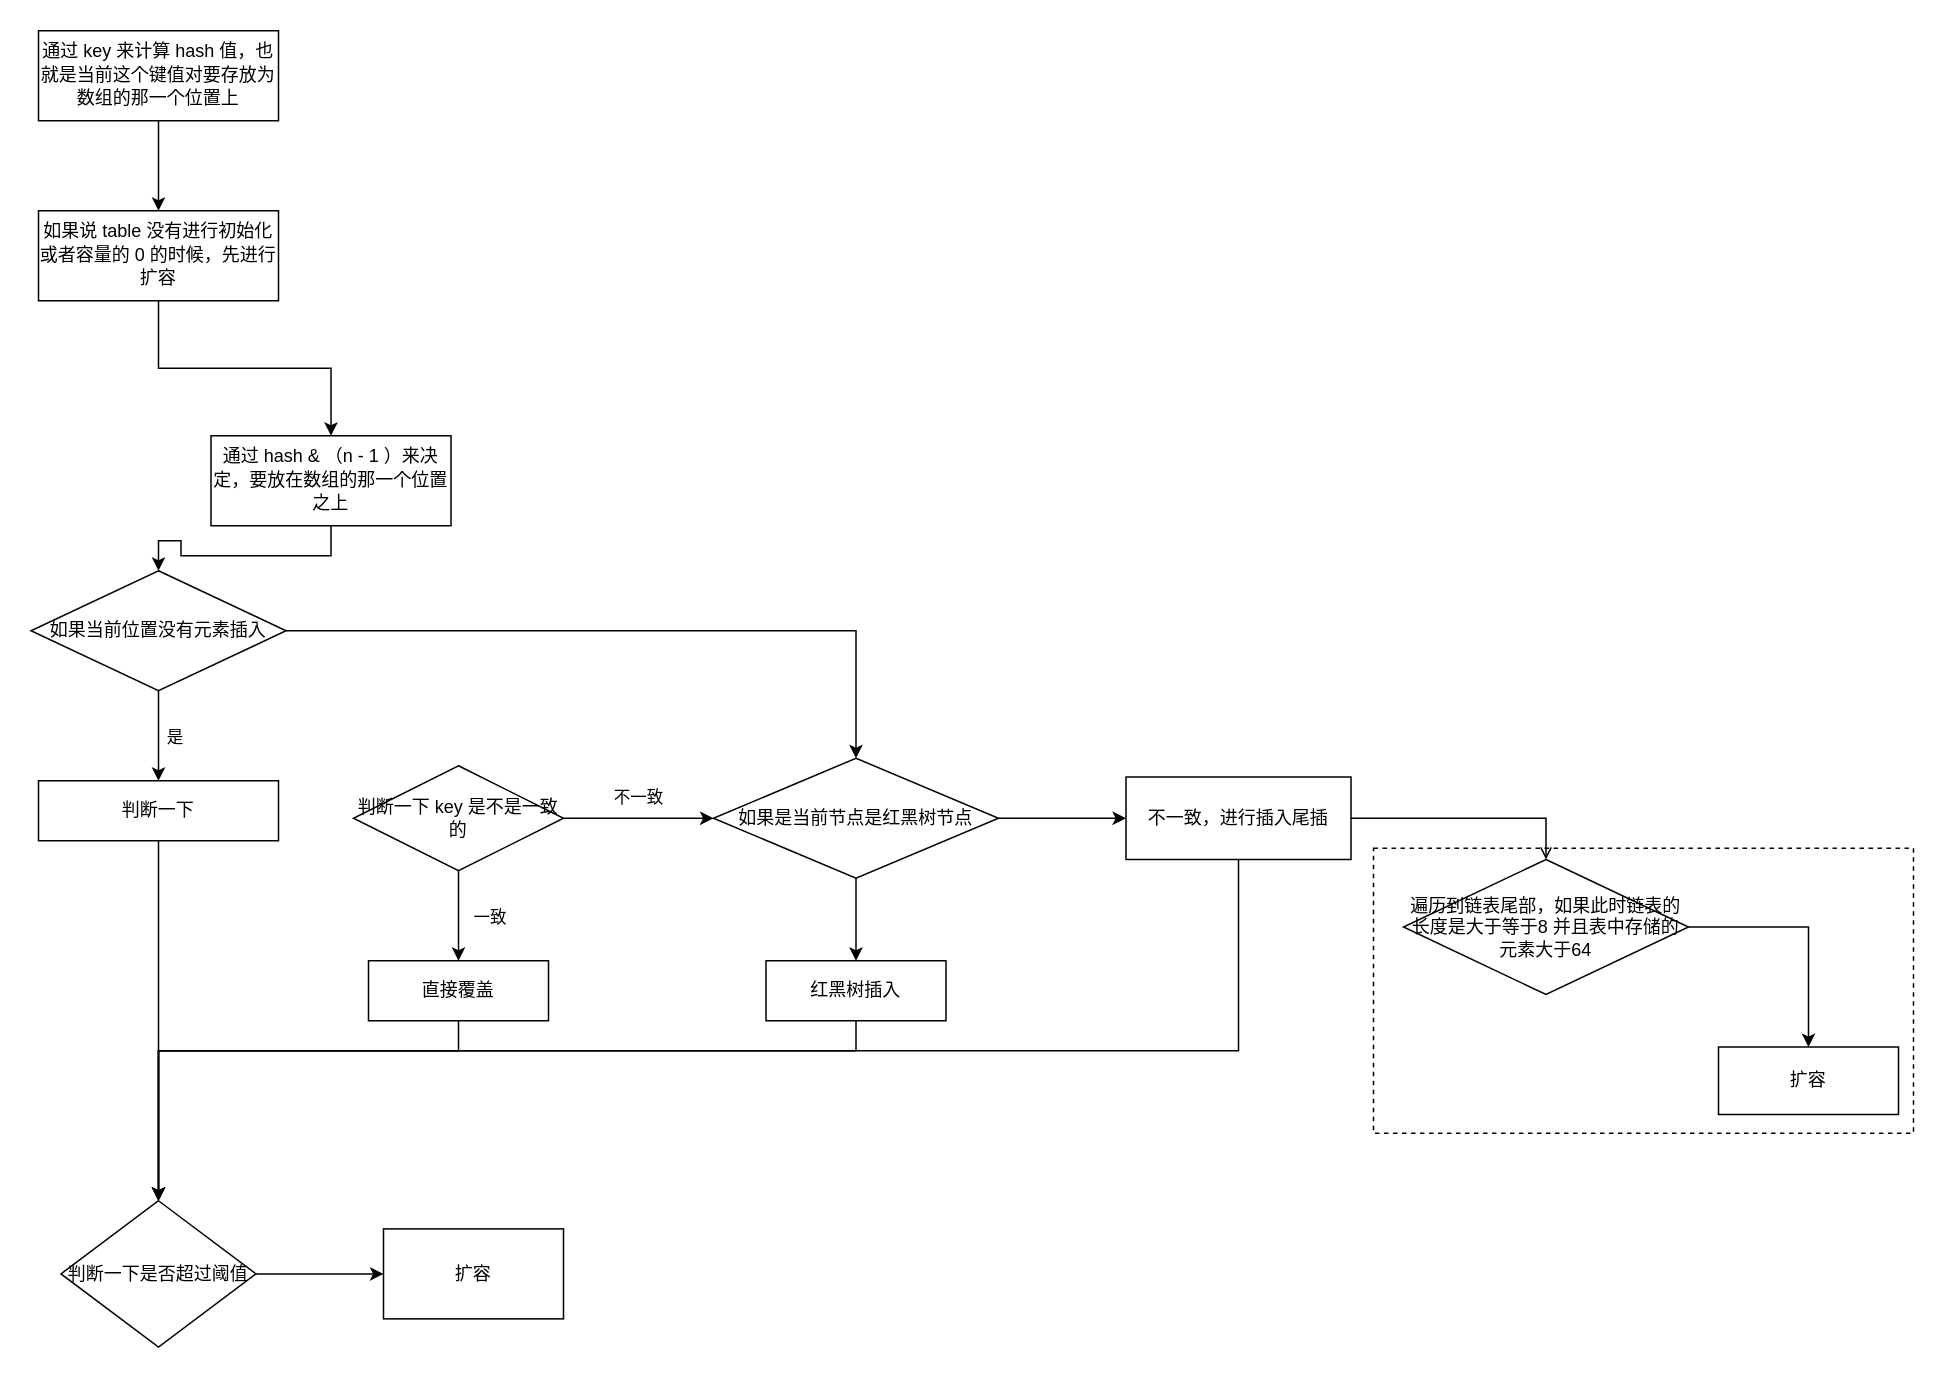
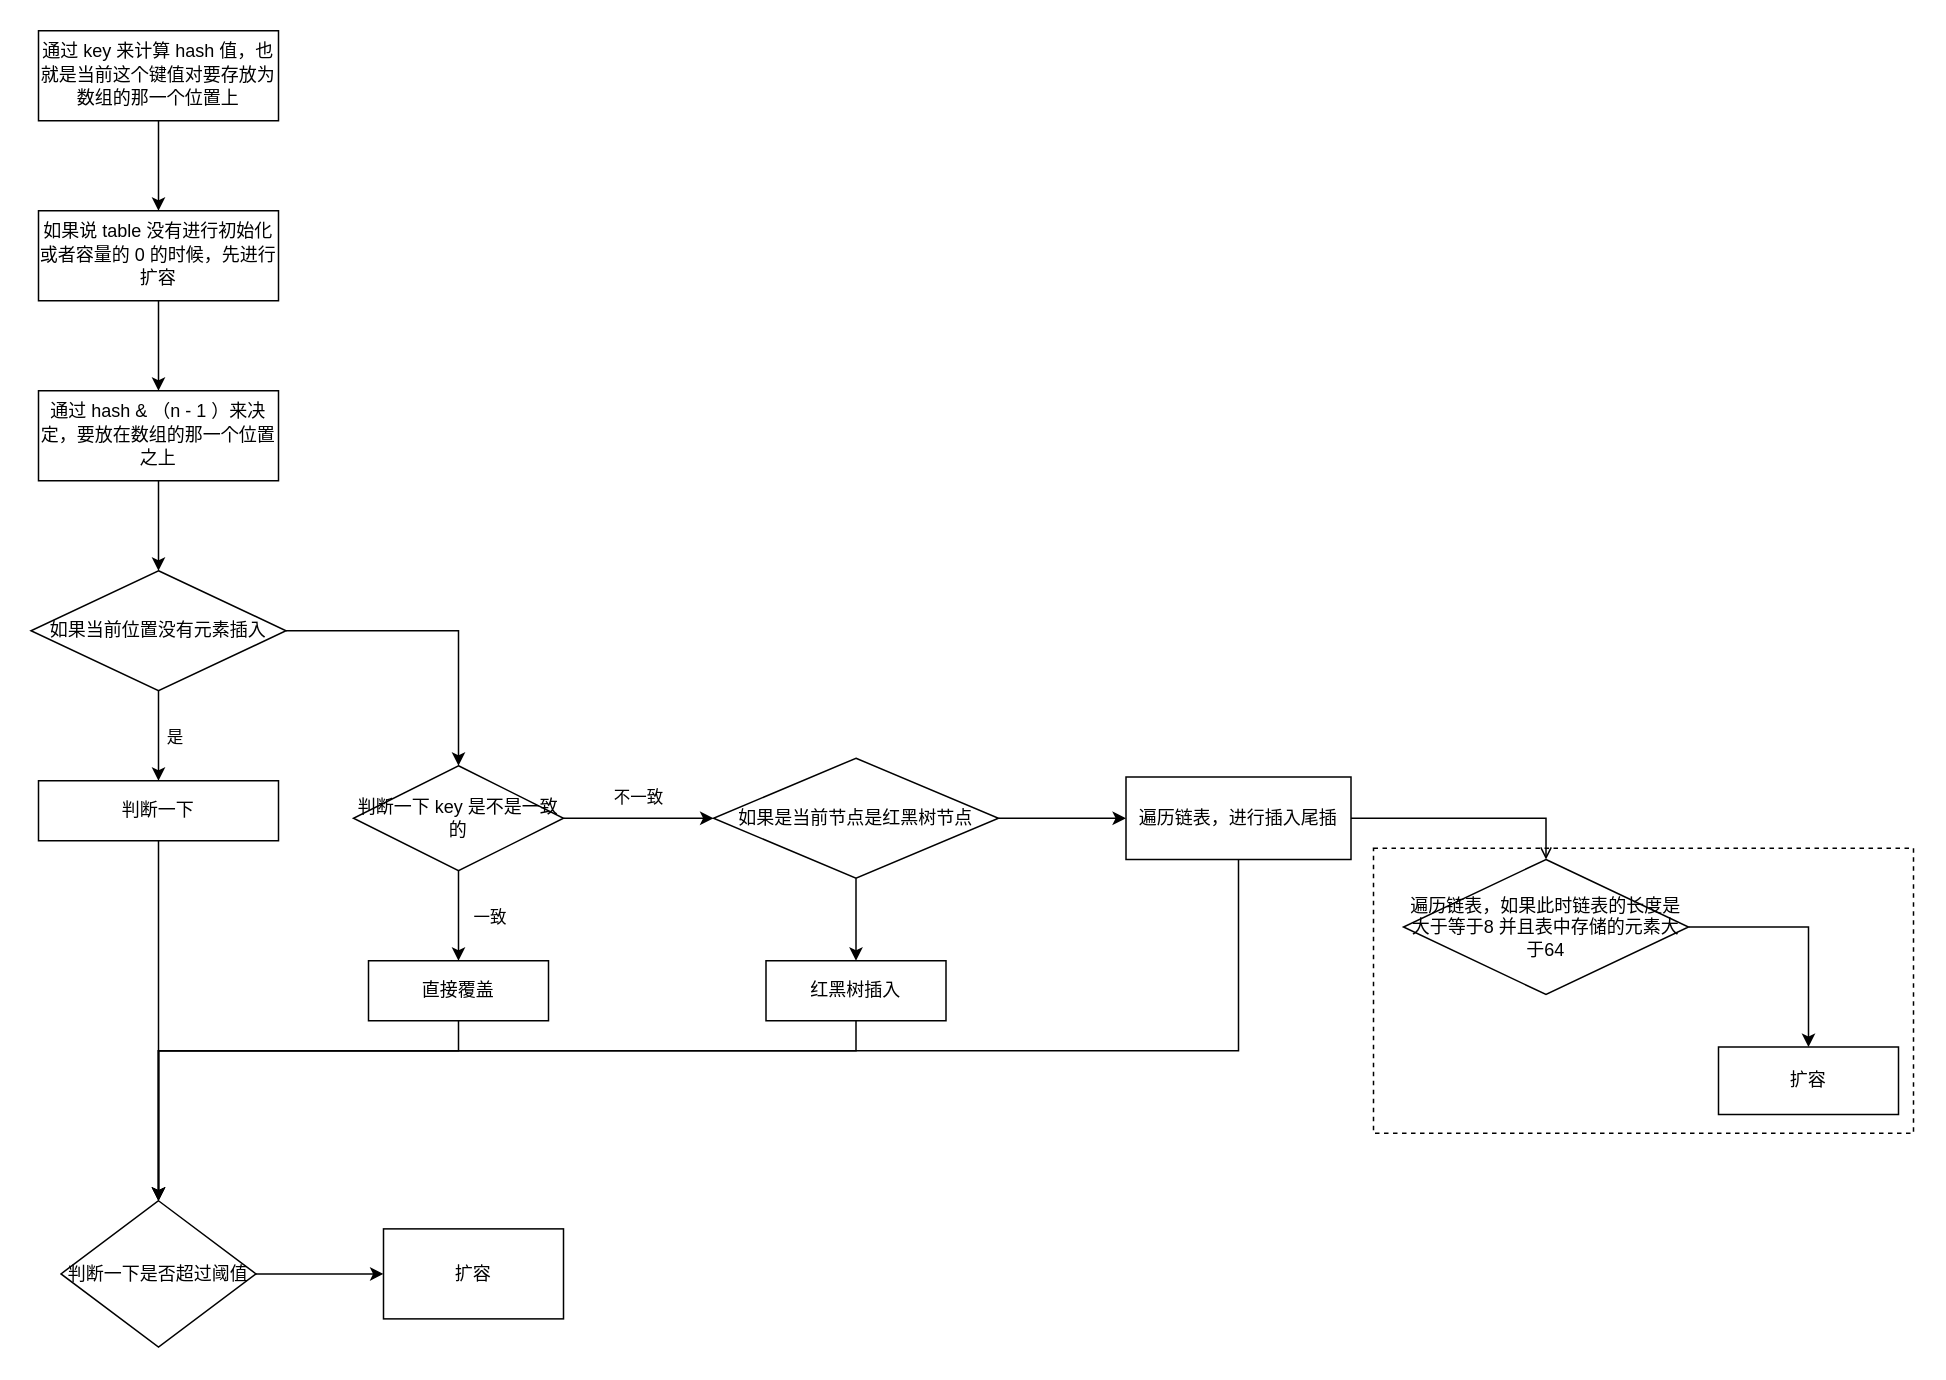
(331, 481) -> (158, 436)
(714, 631) -> (458, 692)
(1238, 818) -> (1238, 818)
(1546, 928) -> (1546, 928)
